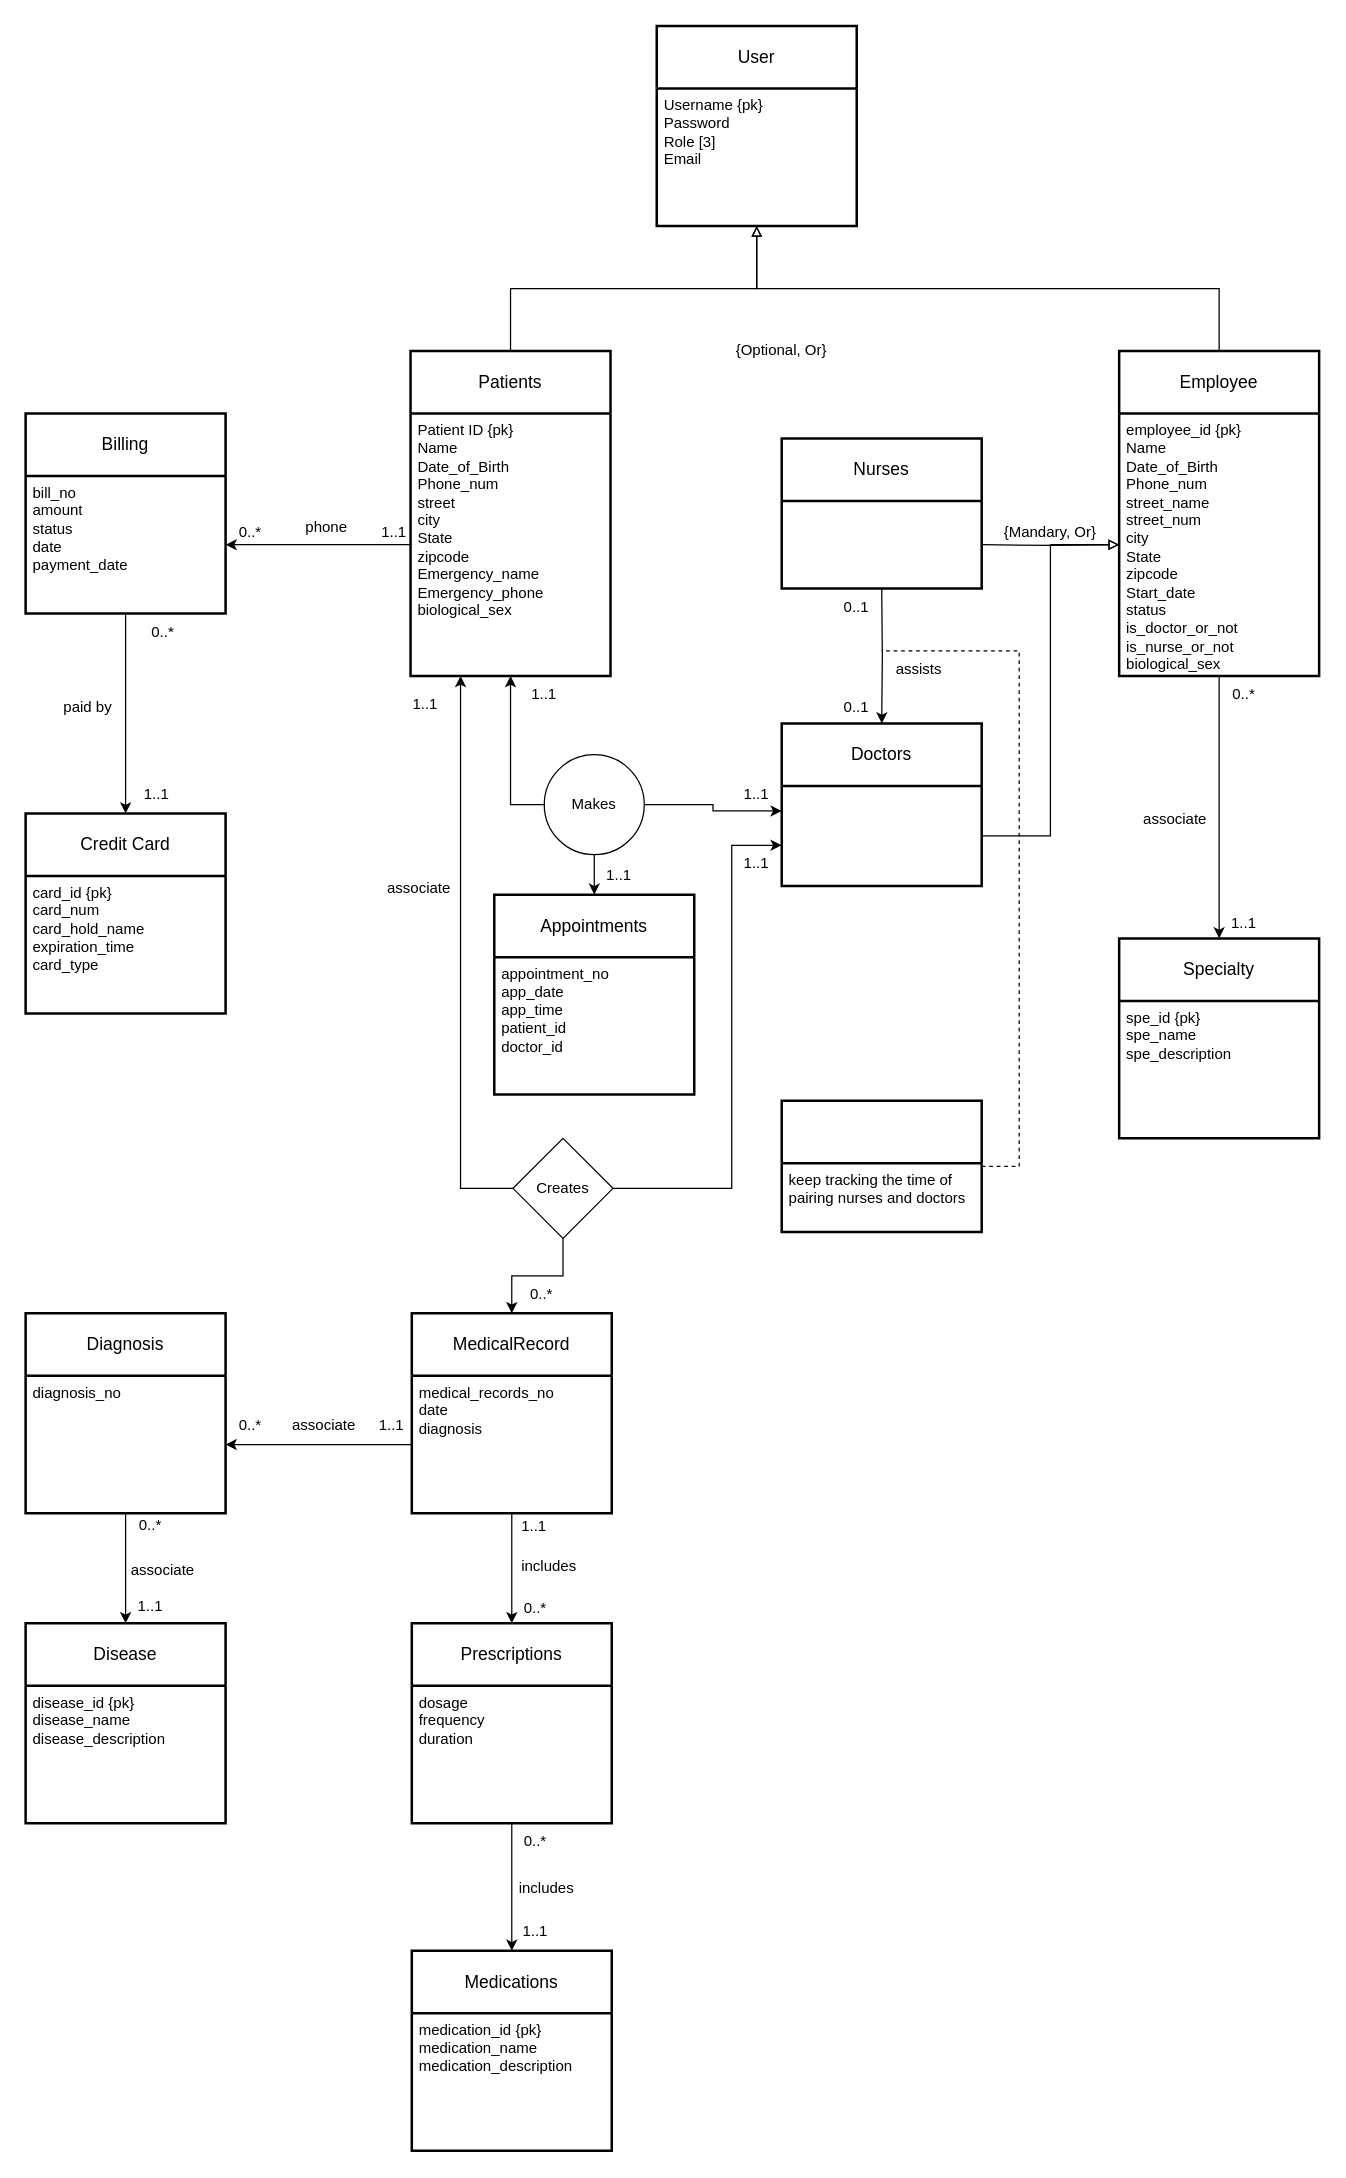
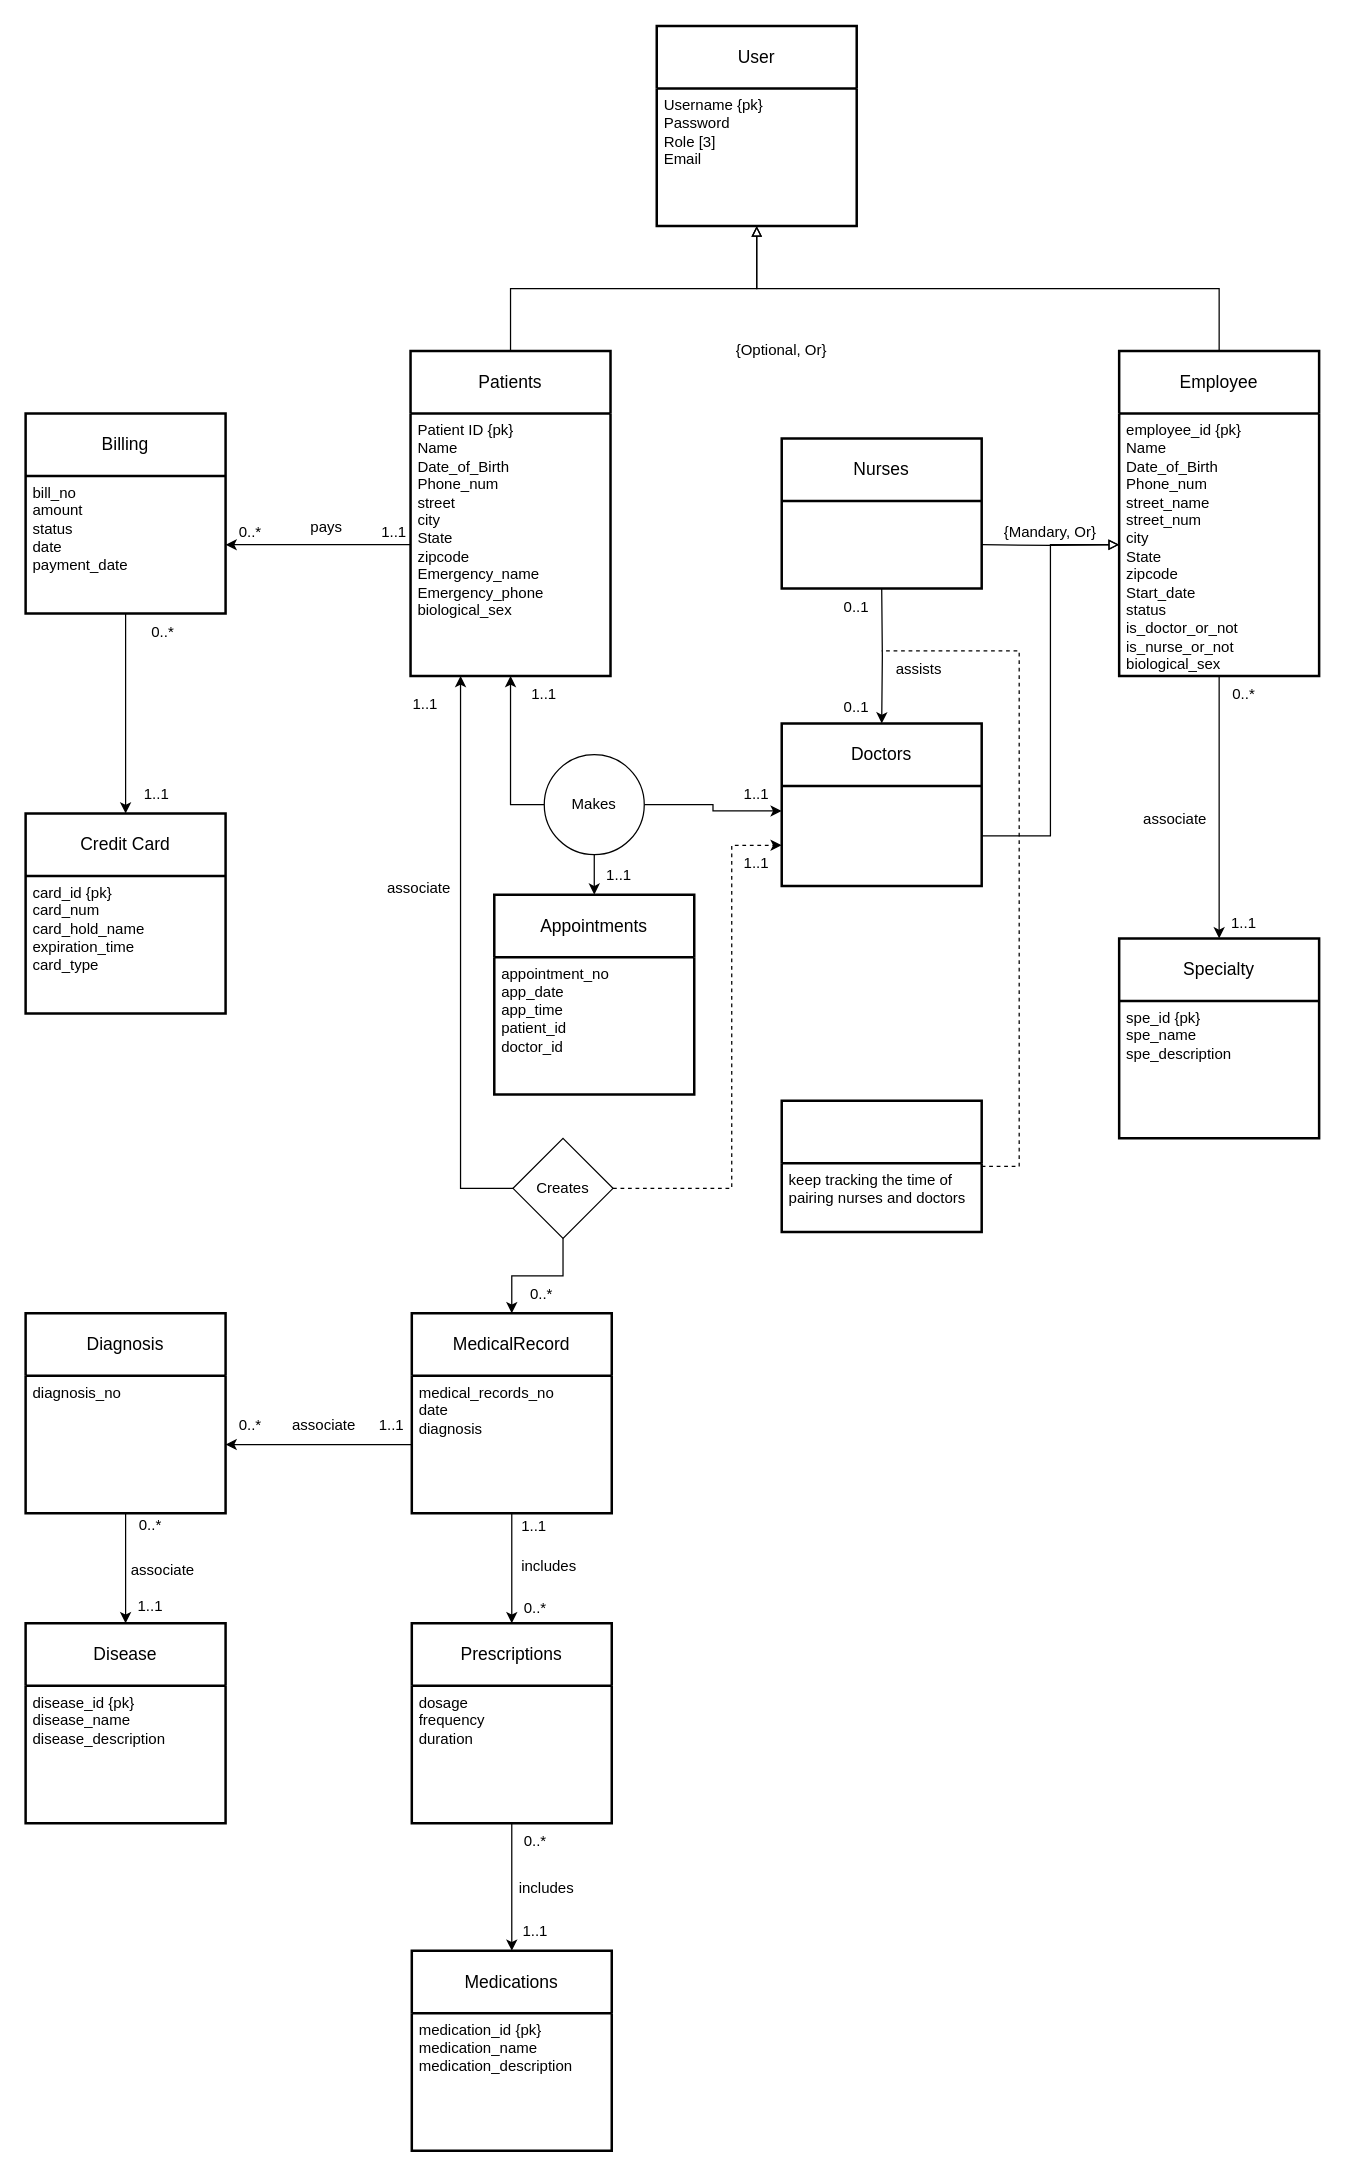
(327, 527) -> (327, 527)
(88, 707) -> none
(732, 1054) -> (732, 1054)
